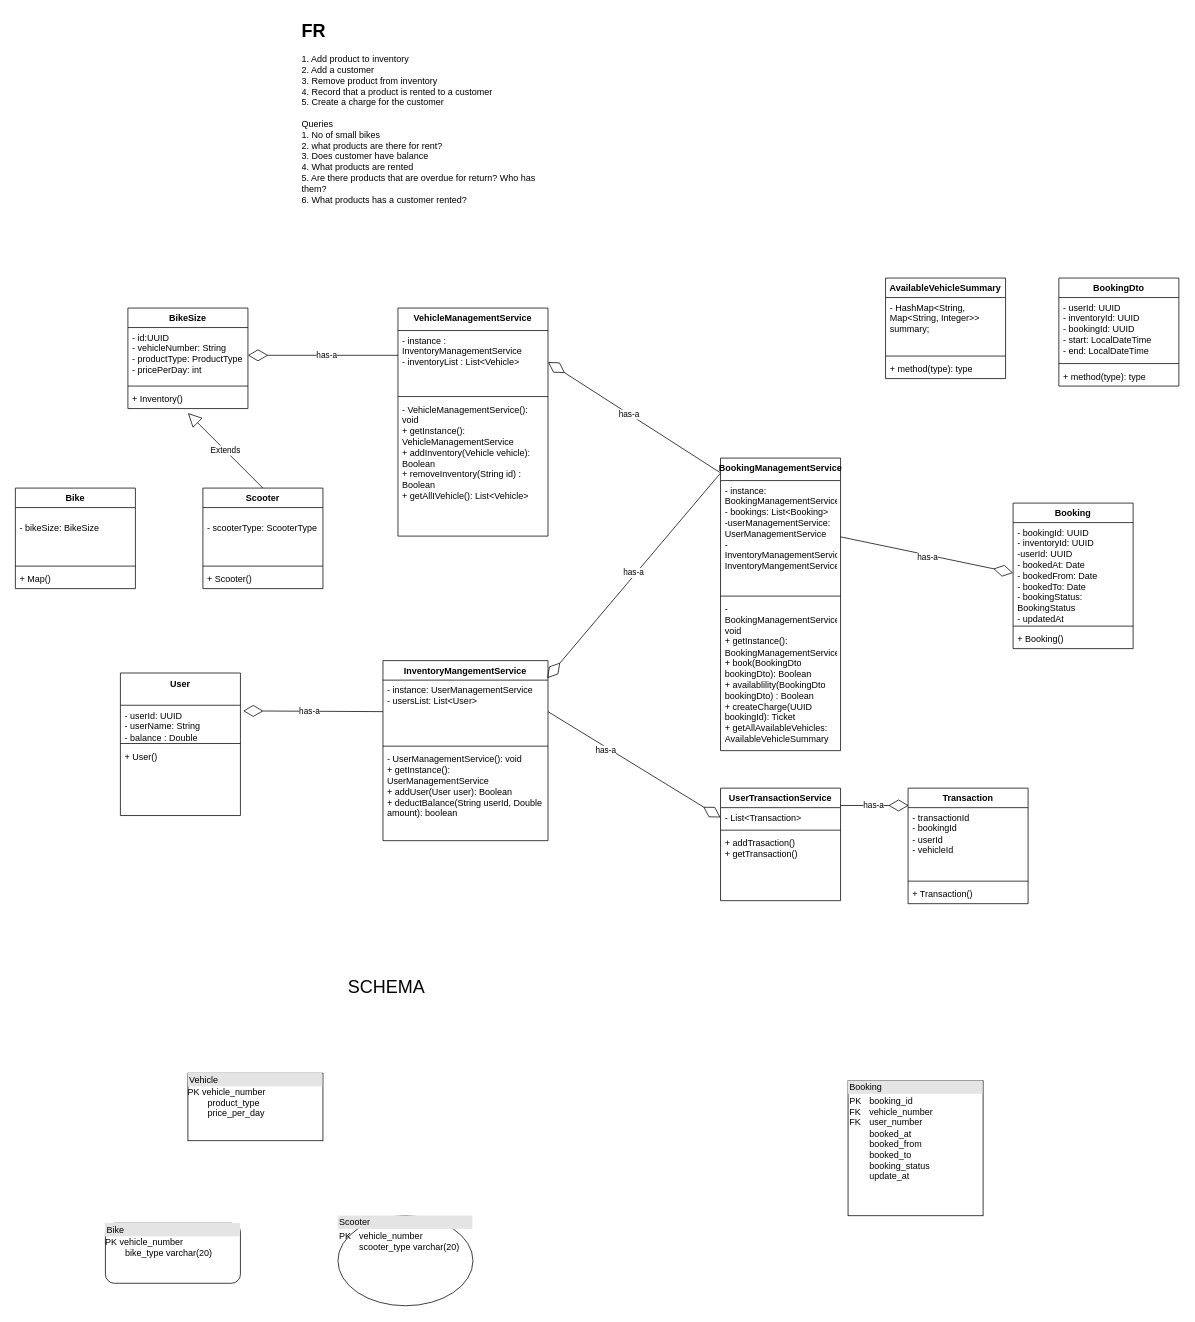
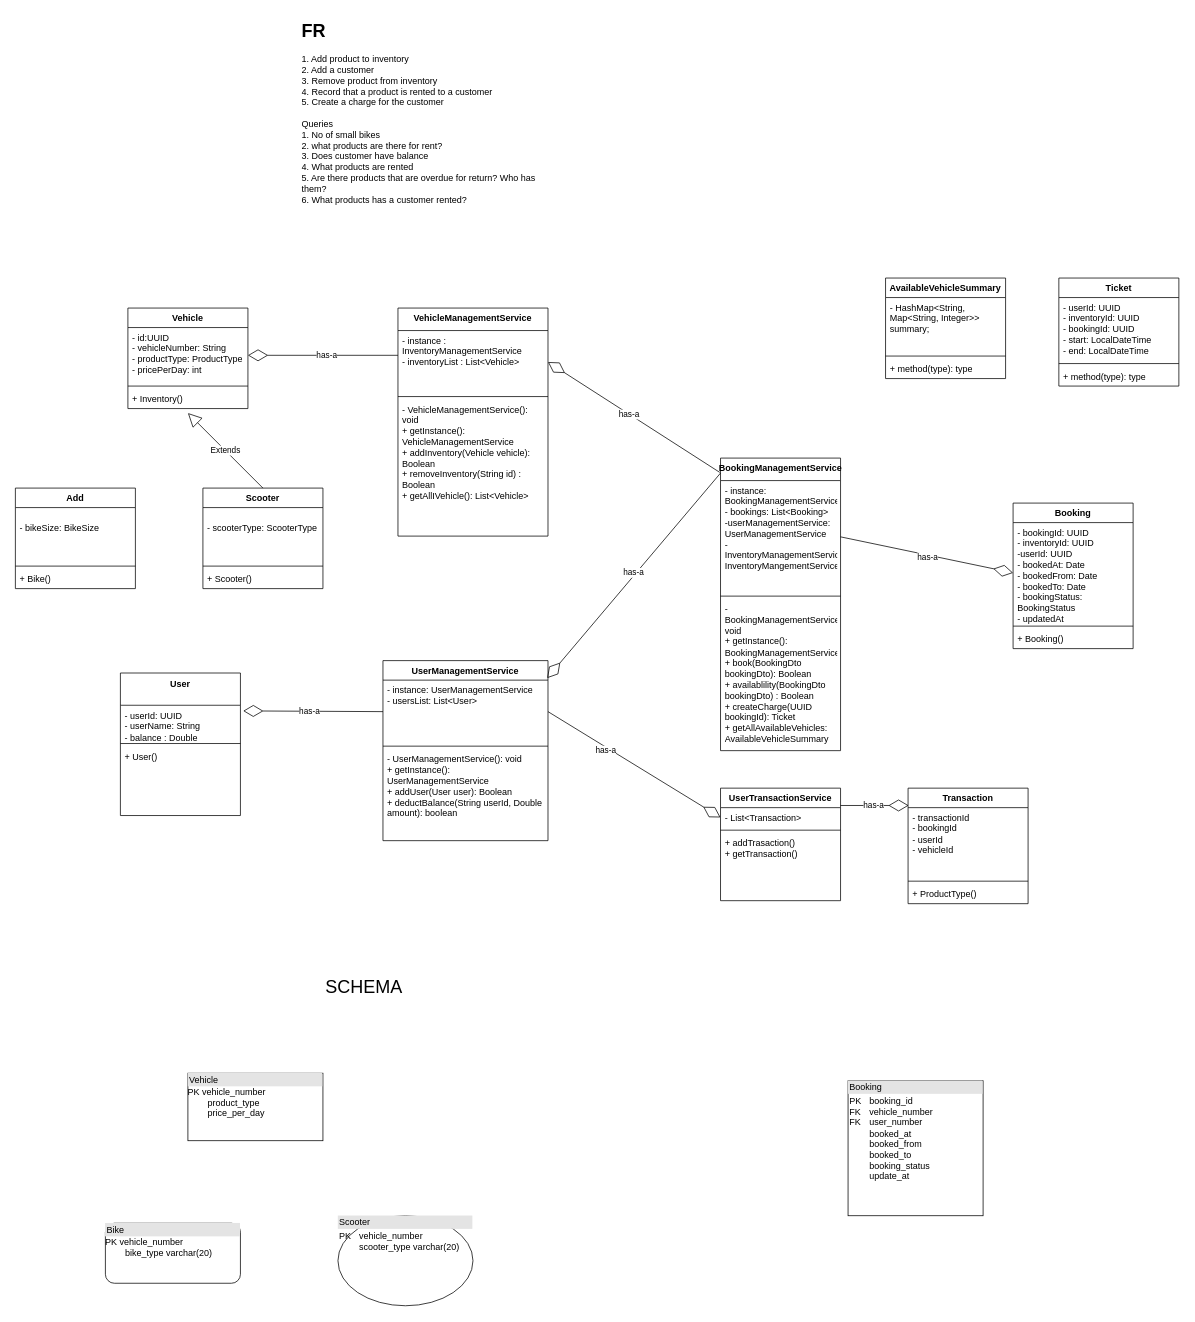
(1119, 289) -> (1119, 289)
(188, 319) -> (188, 319)
(75, 499) -> (75, 499)
(36, 580) -> (38, 580)
(465, 671) -> (465, 671)
(948, 895) -> (949, 895)
(387, 987) -> (364, 987)
